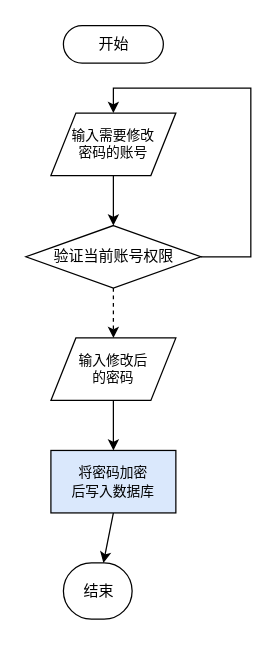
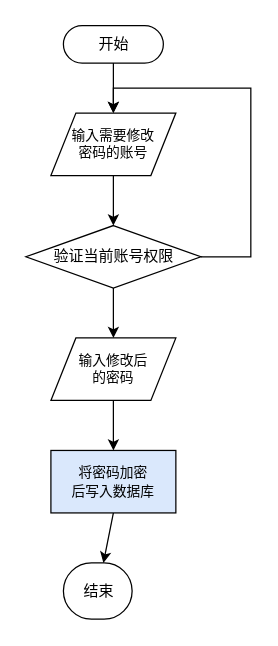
none -> (113, 74)
(113, 308) -> (113, 308)
